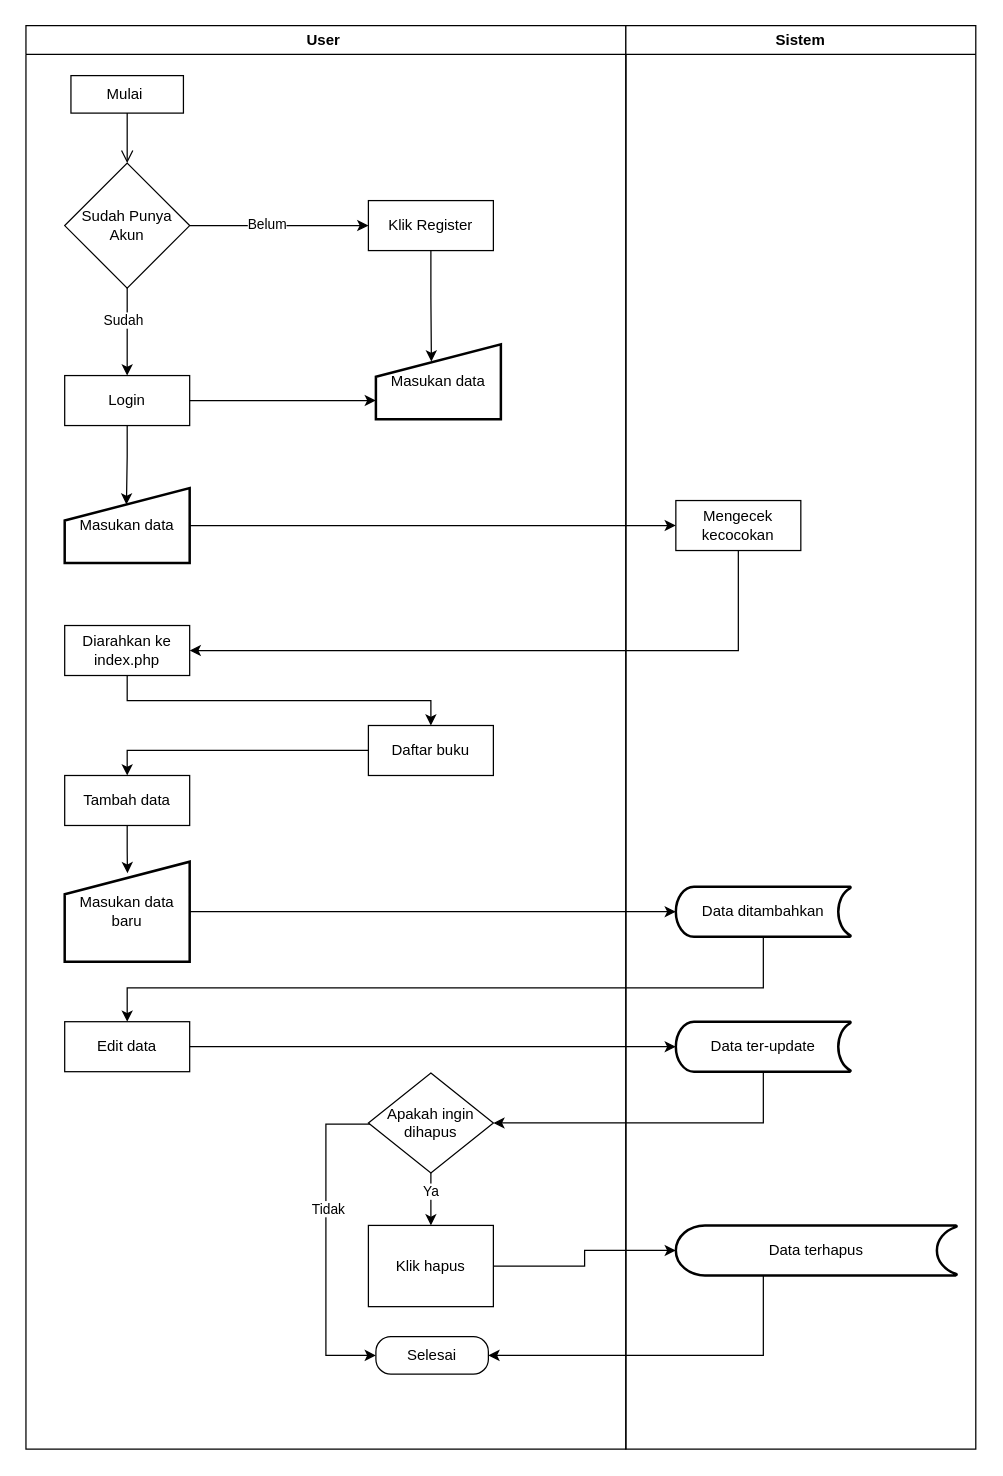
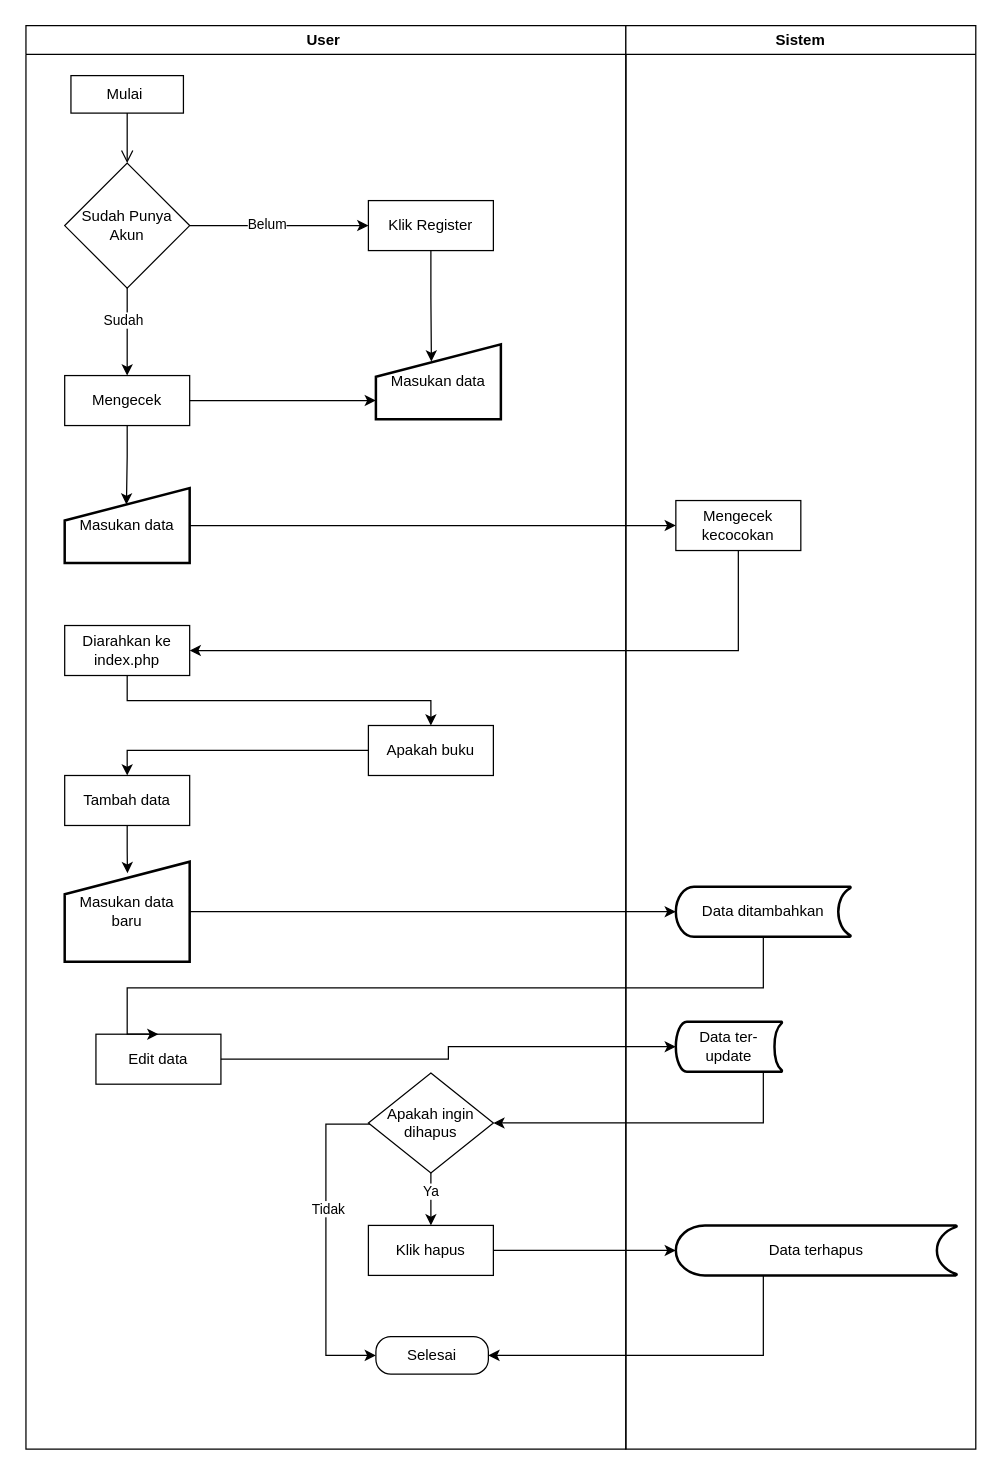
(127, 401) -> (127, 401)
(431, 751) -> (431, 751)
(127, 1047) -> (158, 1059)
(763, 1047) -> (729, 1047)
(431, 1266) -> (431, 1251)
